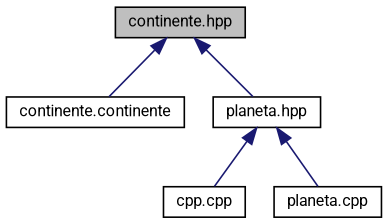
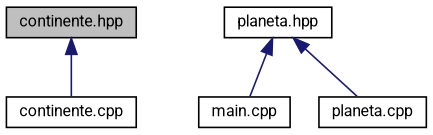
(229, 73) -> none
(95, 112) -> (71, 112)
(204, 202) -> (244, 112)
